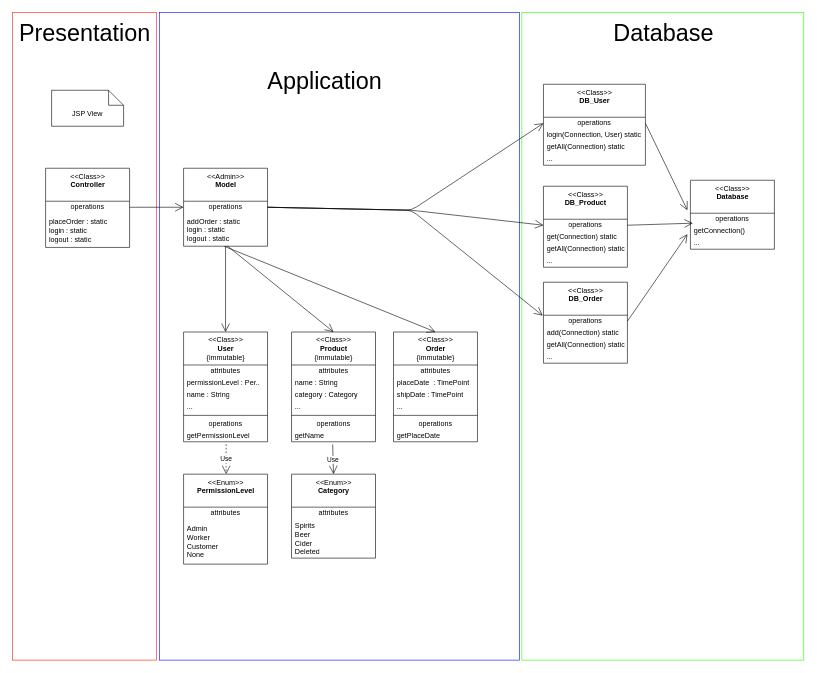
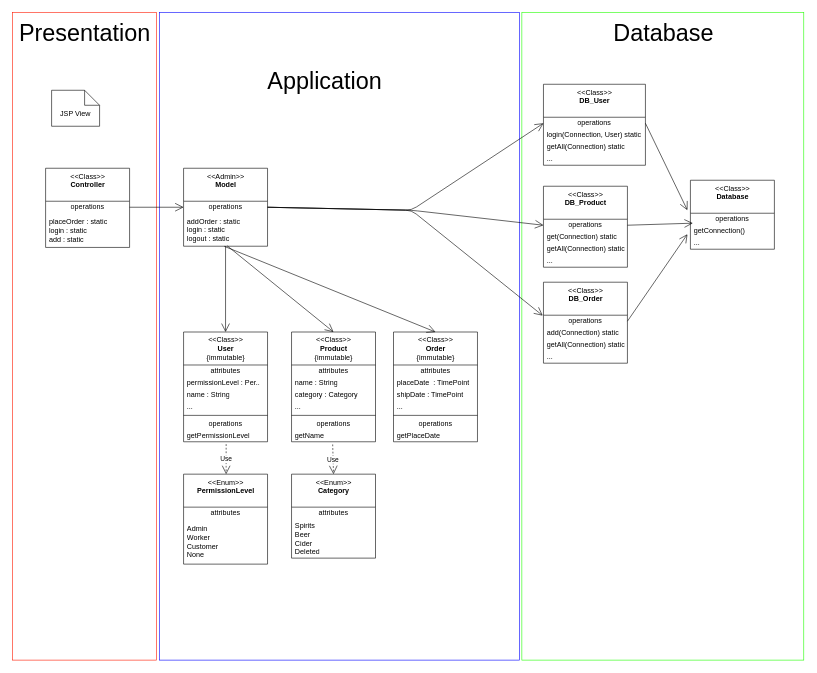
(87, 108) -> (75, 108)
(83, 231) -> (83, 231)
(333, 456) -> (333, 456)
